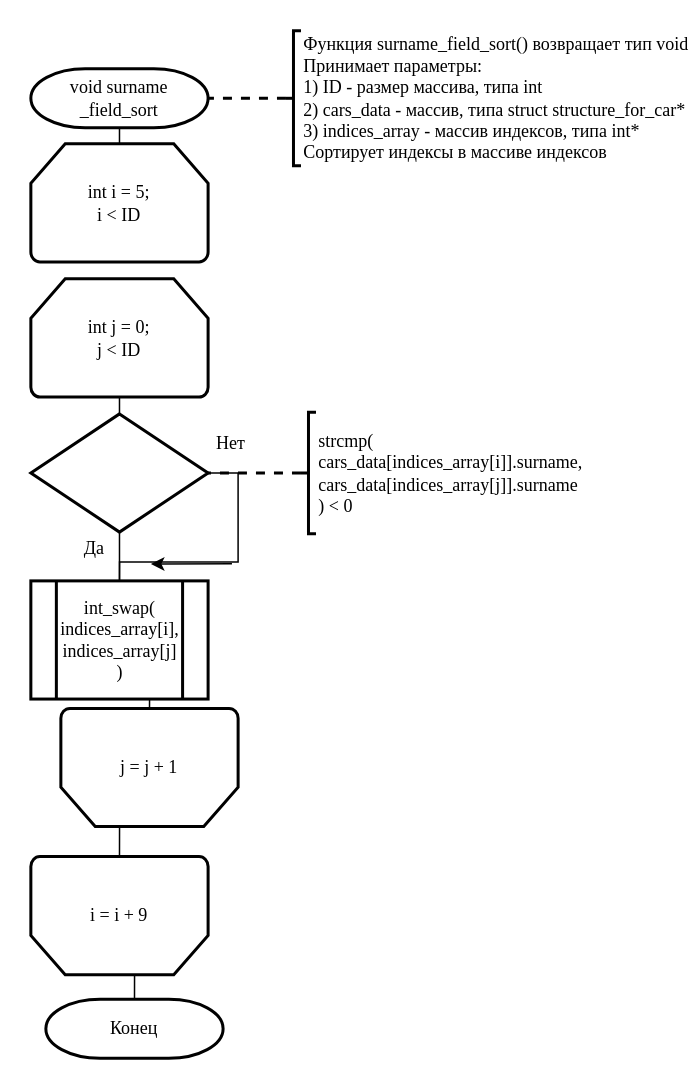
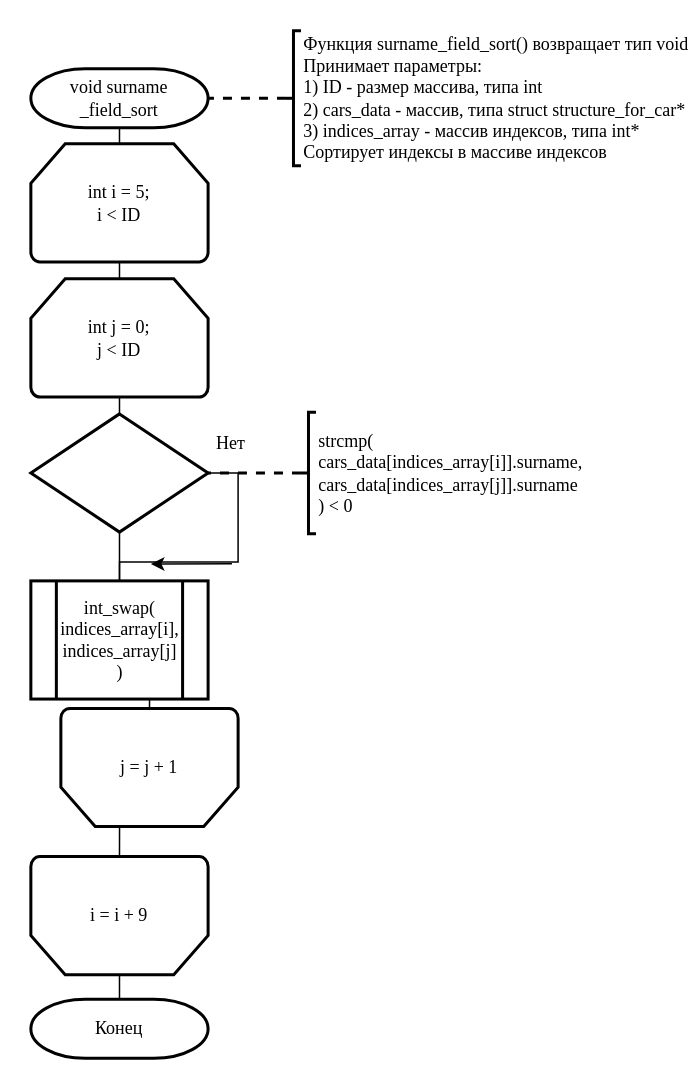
none -> (119, 269)
(94, 549) -> none
(134, 1028) -> (119, 1028)
